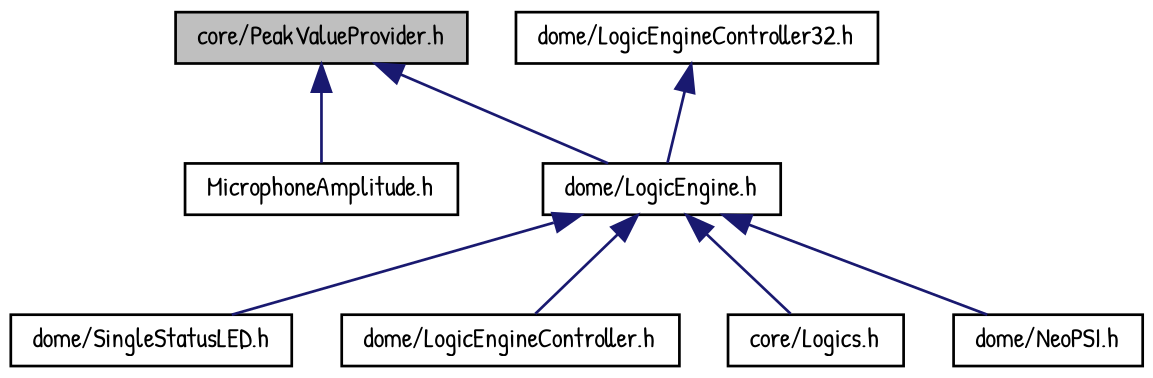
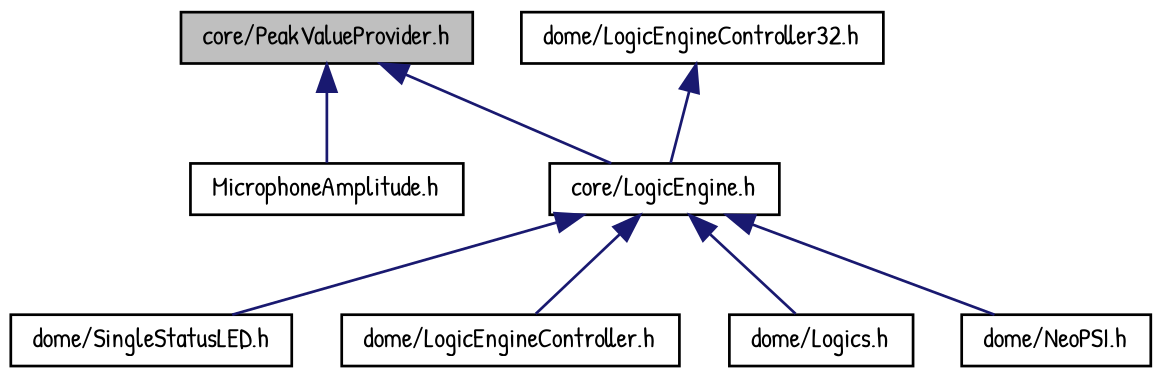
(662, 189) -> (665, 189)
(816, 340) -> (821, 340)
